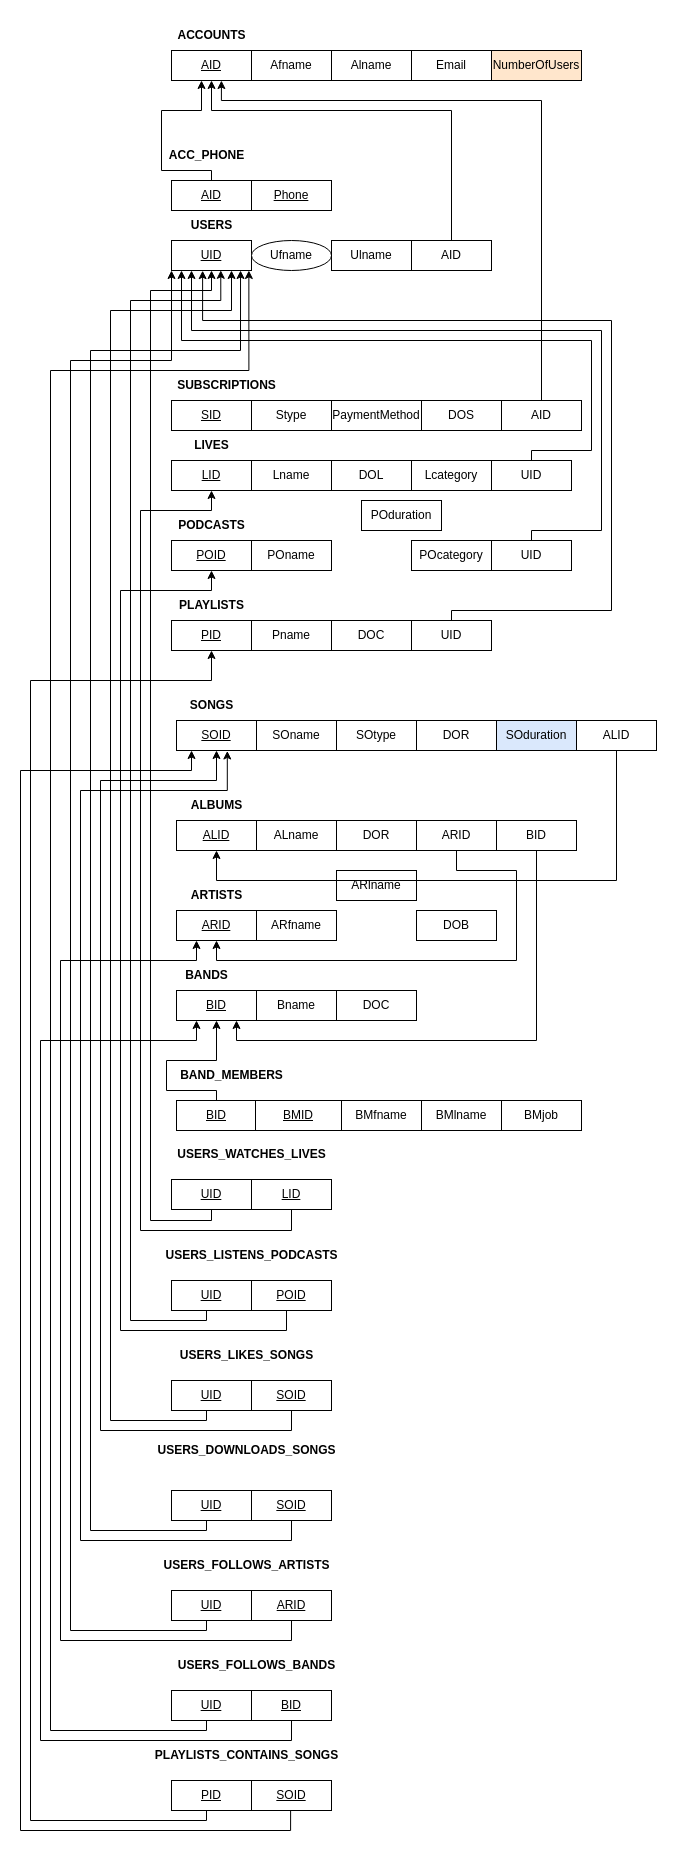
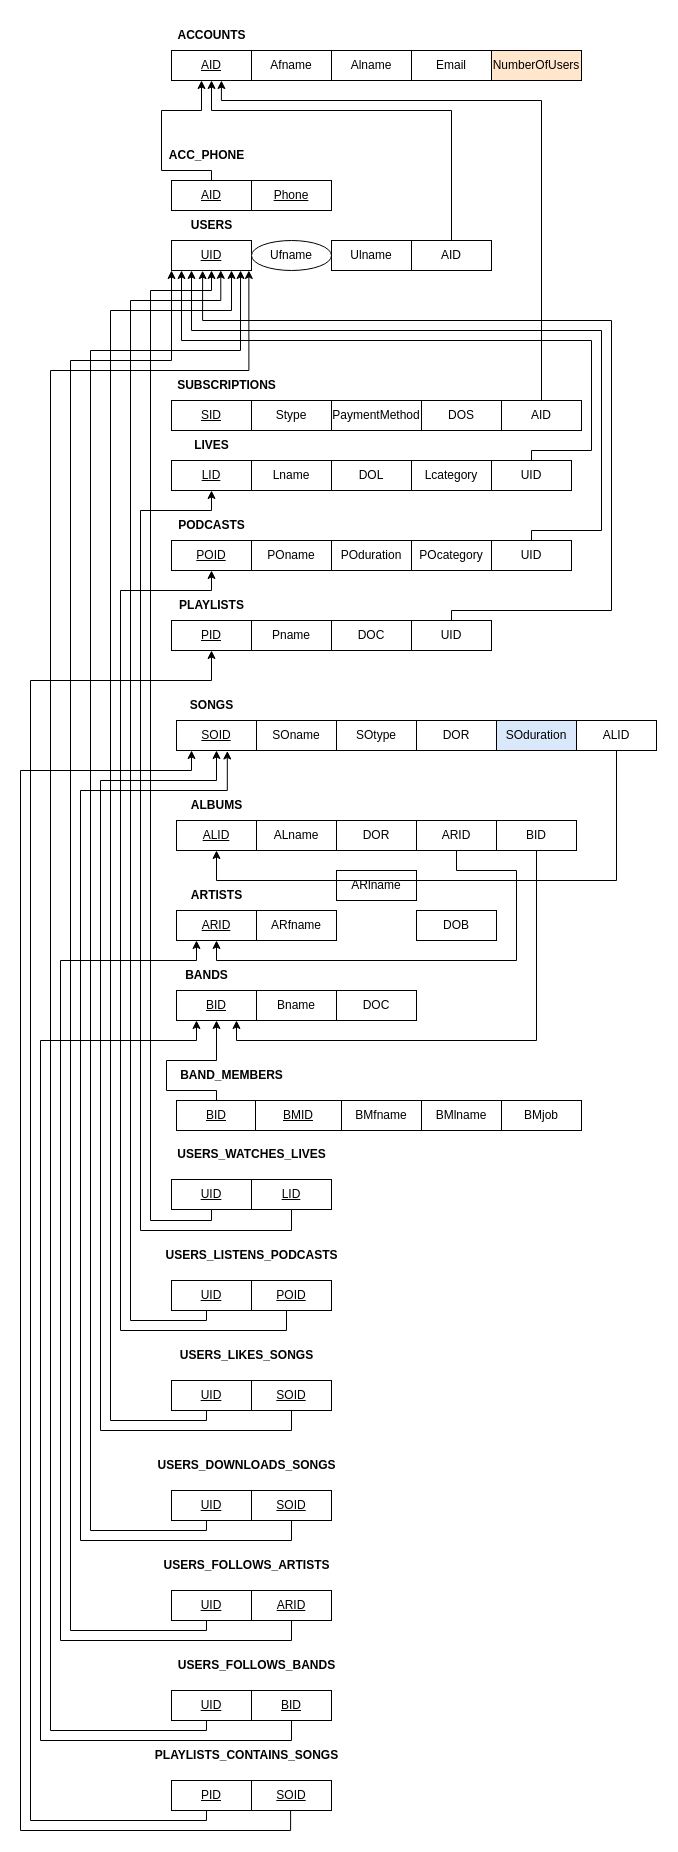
(402, 516) -> (372, 556)
(247, 1451) -> (247, 1466)
